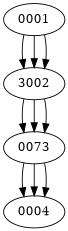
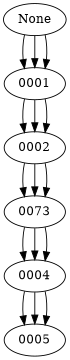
none -> (35, 20)
(34, 84) -> (35, 148)
none -> (35, 340)
